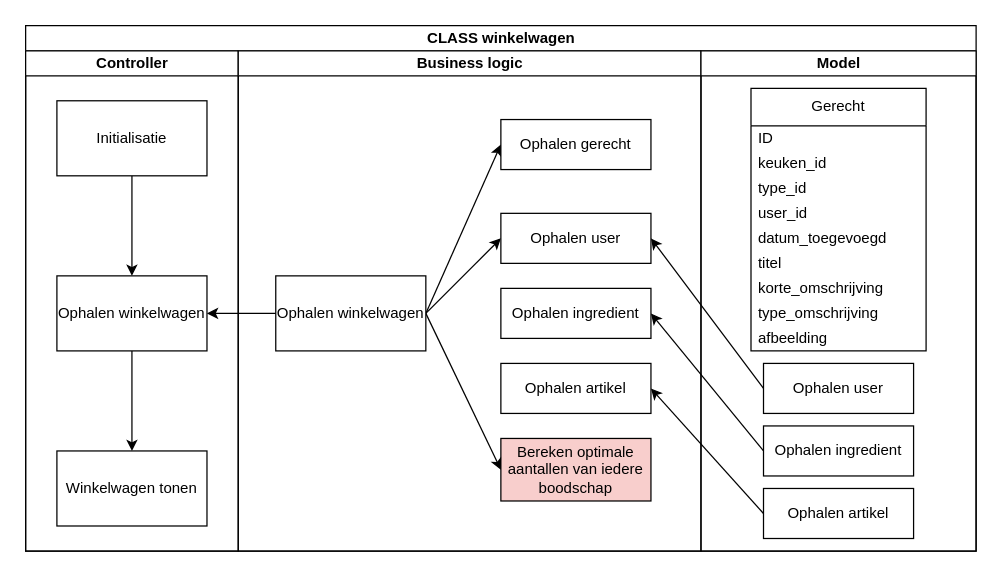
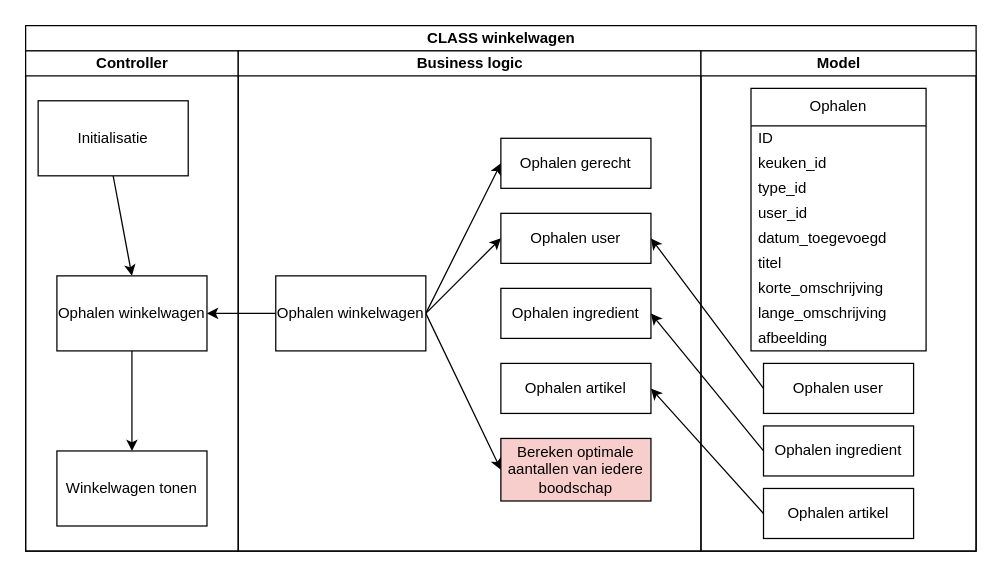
(838, 107) -> (838, 107)
(132, 138) -> (113, 138)
(576, 144) -> (576, 163)
(826, 313) -> (828, 313)
